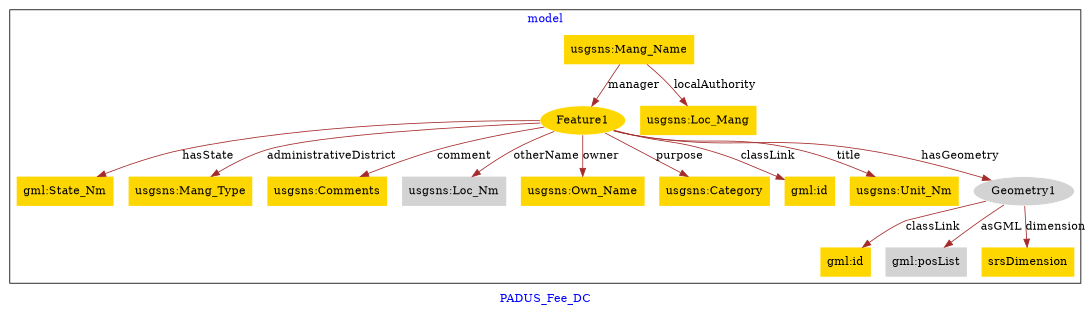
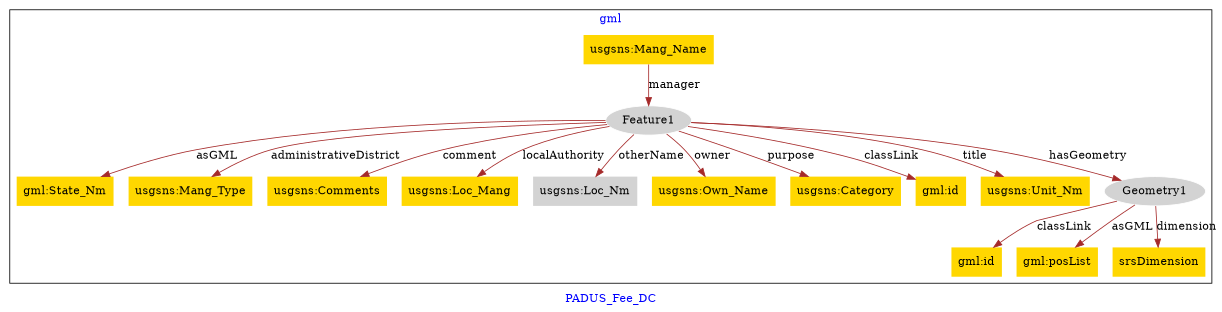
(545, 19) -> (611, 19)
(665, 81) -> (544, 142)
(583, 120) -> (649, 120)
(208, 156) -> (217, 156)
(926, 262) -> (1057, 262)
